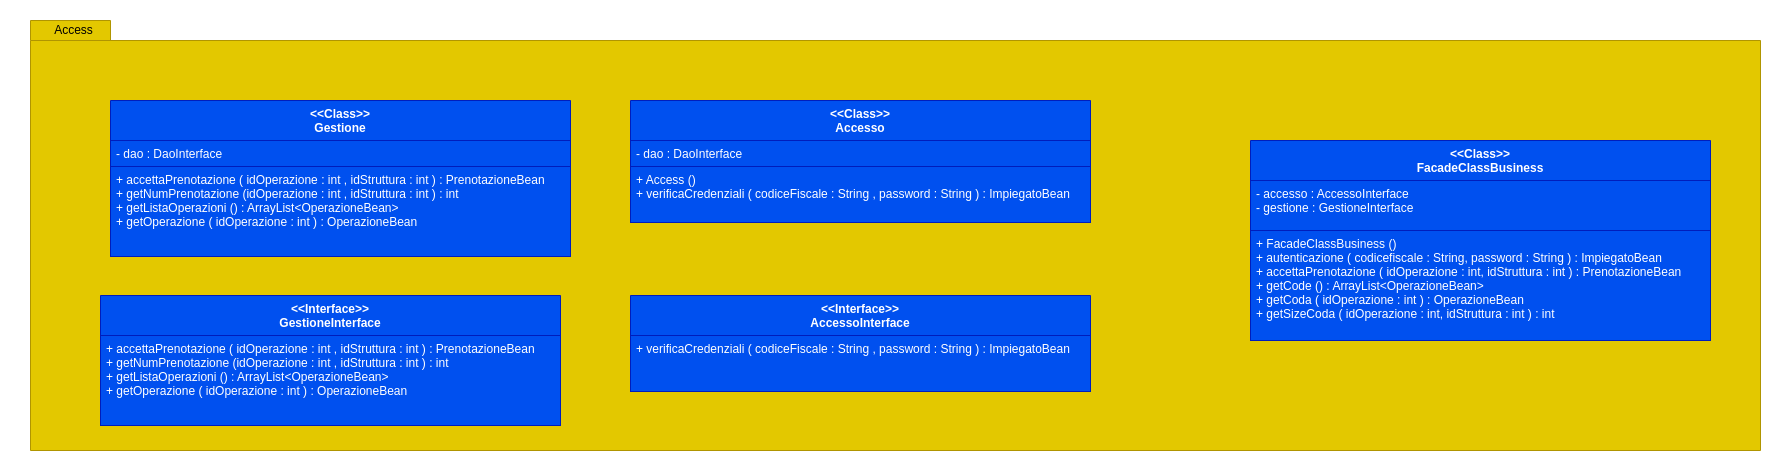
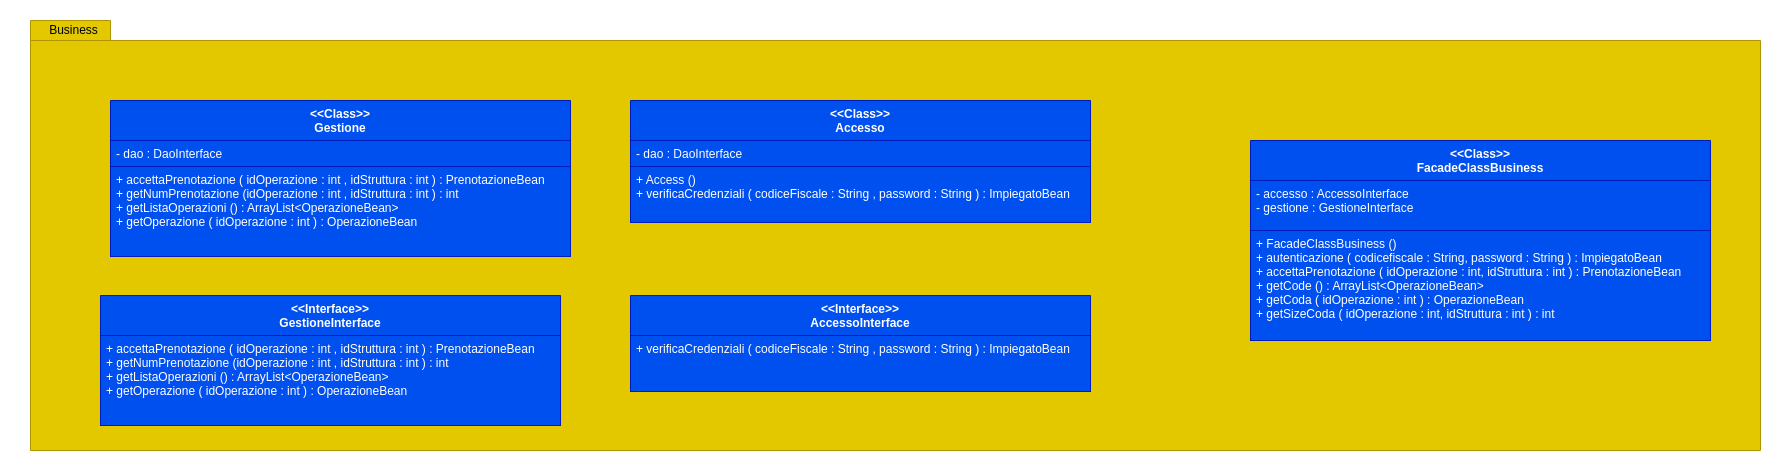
(74, 31) -> (74, 31)
